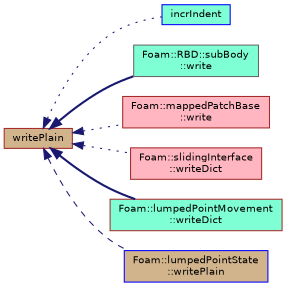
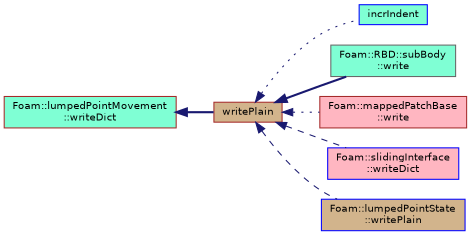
(107, 149) -> (316, 137)
(196, 164) -> (393, 164)
(95, 181) -> (200, 112)
